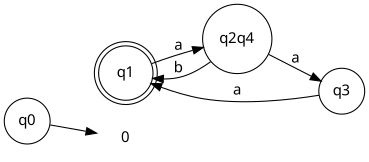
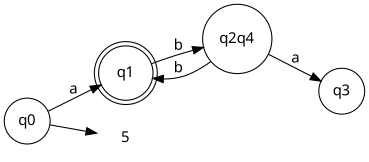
(179, 46) -> (179, 46)
(239, 102) -> (70, 100)
(126, 138) -> (126, 138)
